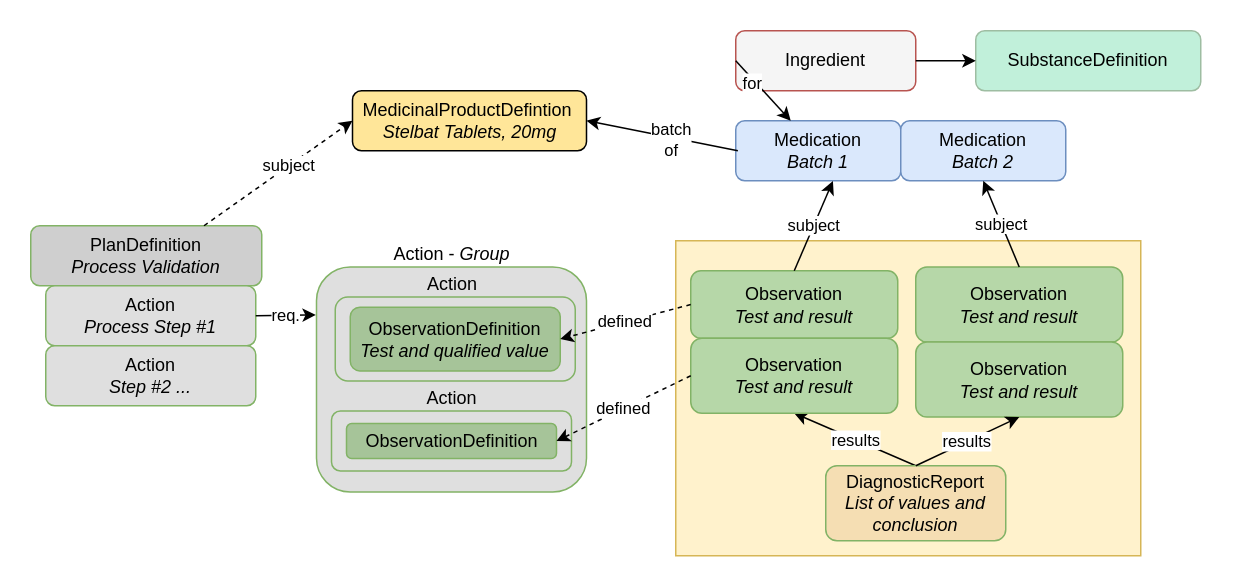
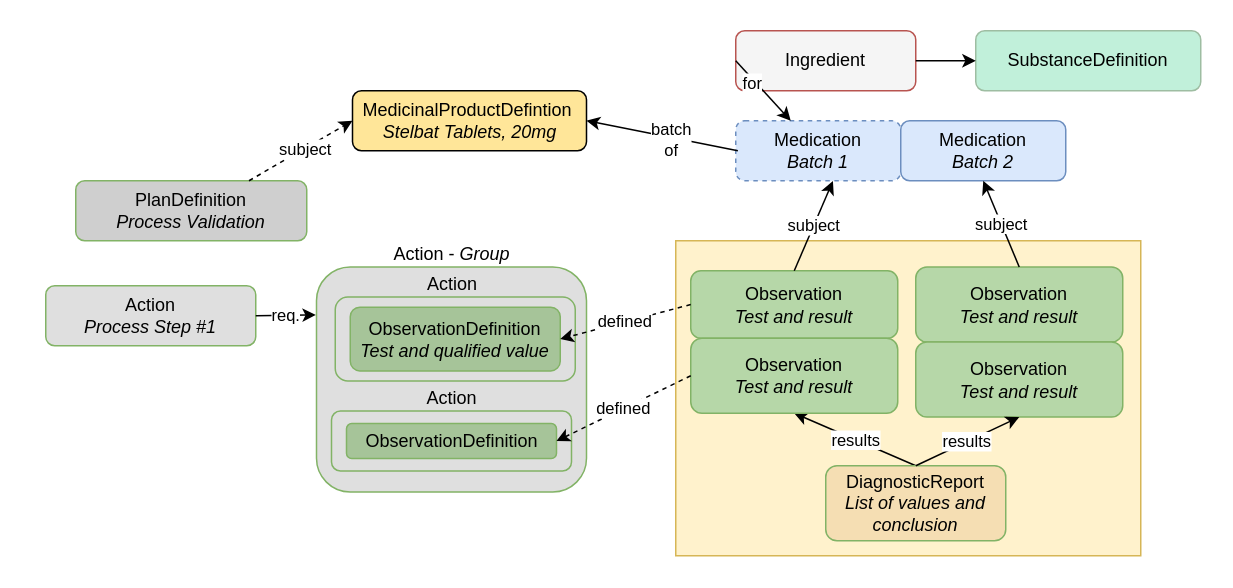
(818, 151) -> (818, 151)
(146, 256) -> (191, 211)
(151, 376) -> none
